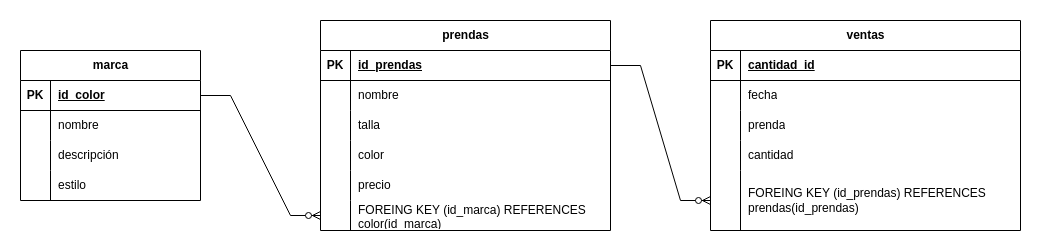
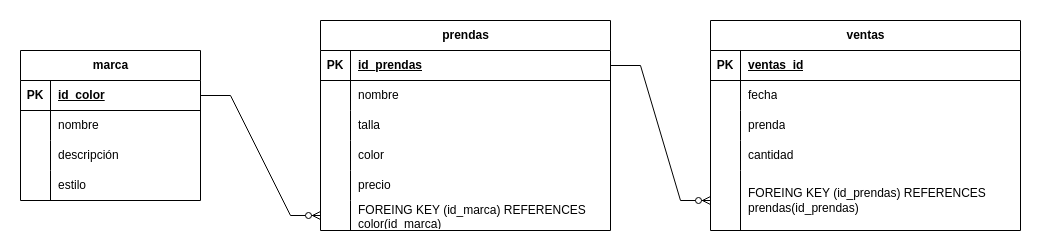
(782, 66) -> (777, 66)
